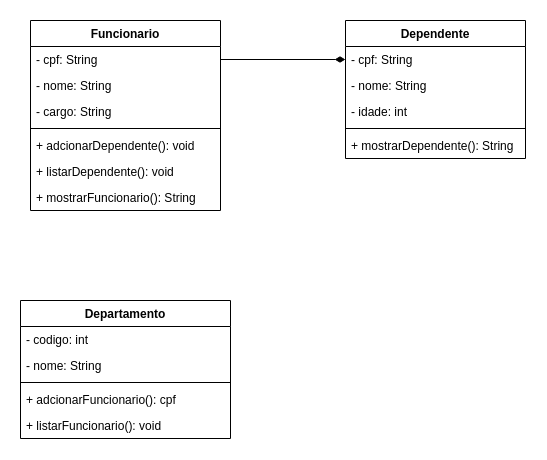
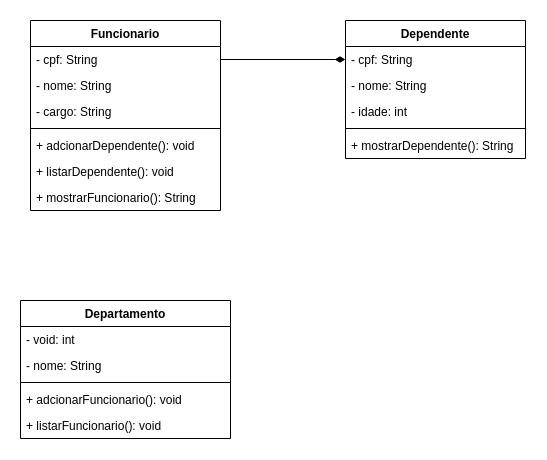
(62, 341) -> (56, 341)
(111, 401) -> (113, 401)
